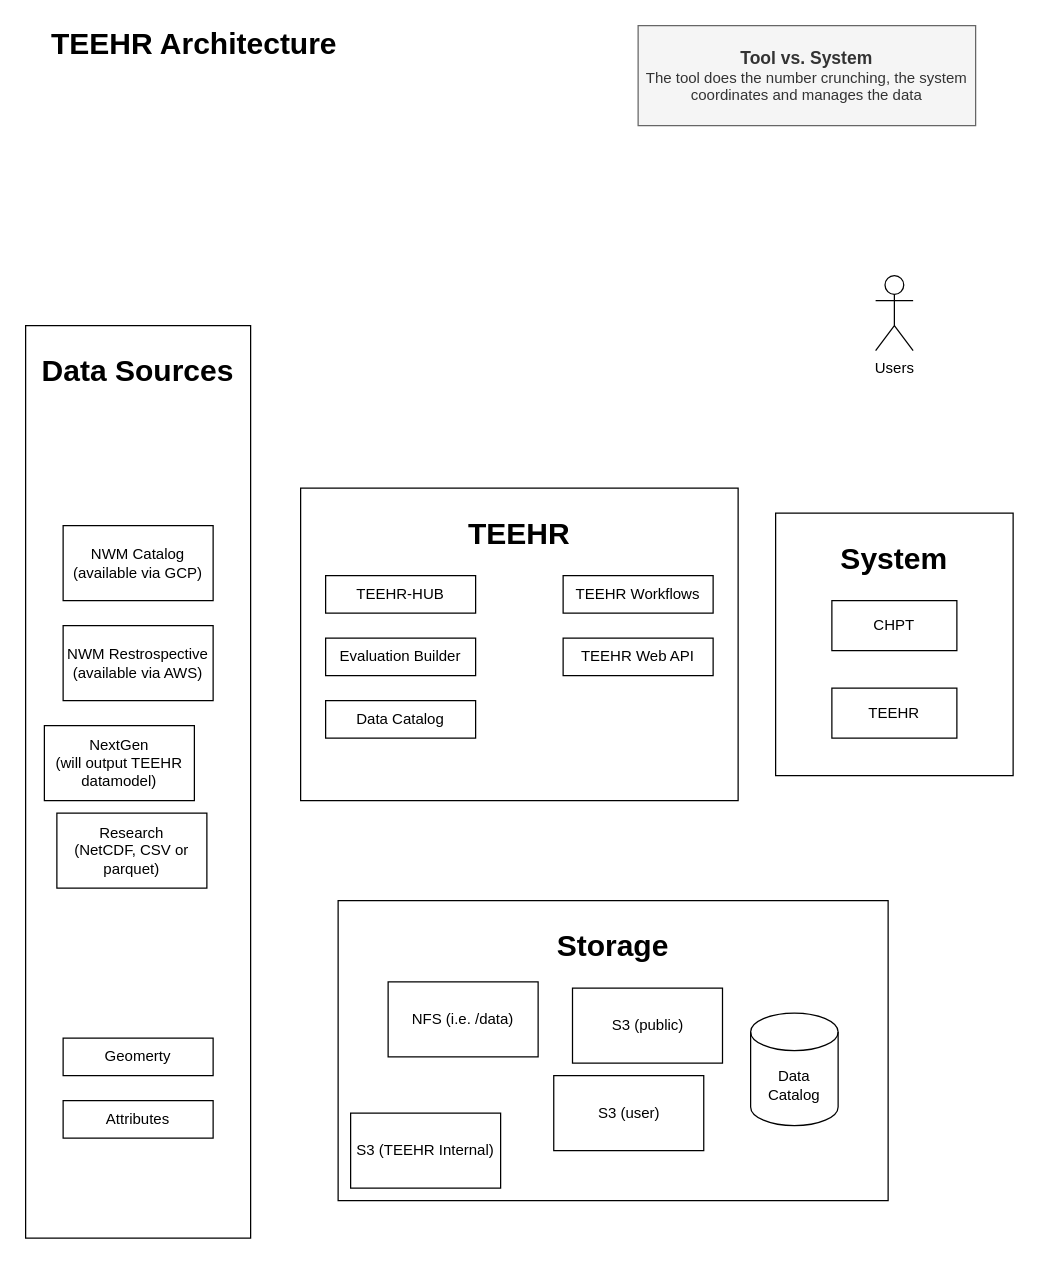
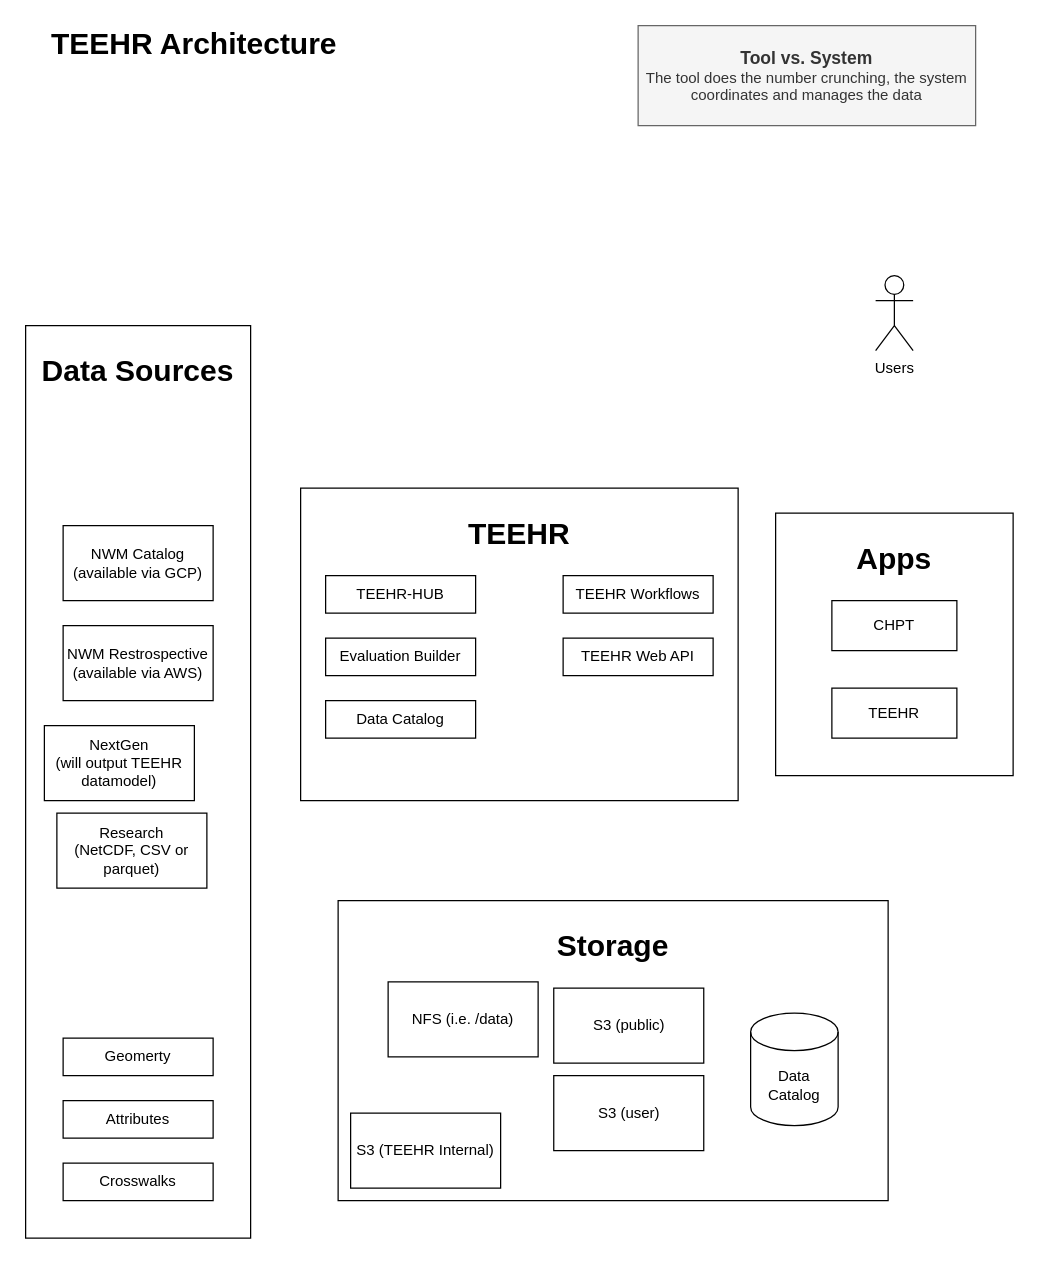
(894, 531) -> (894, 531)
(648, 1026) -> (629, 1026)
none -> (138, 1182)
